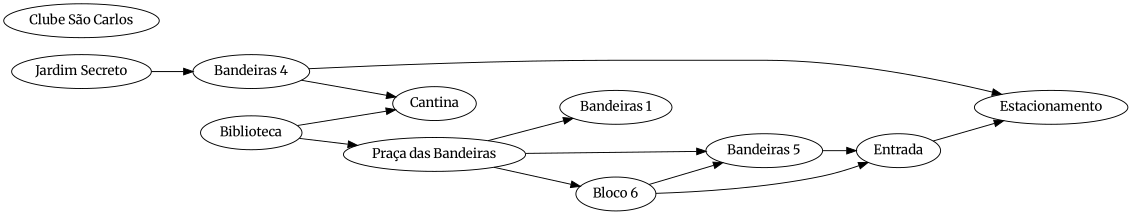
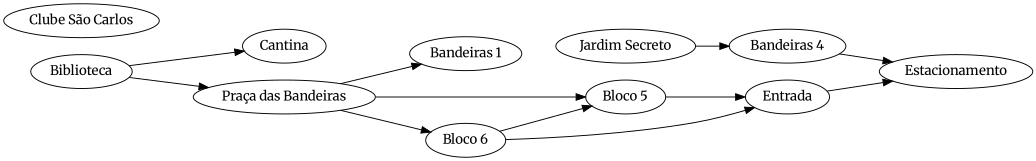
(344, 88) -> none
(764, 151) -> (626, 97)
